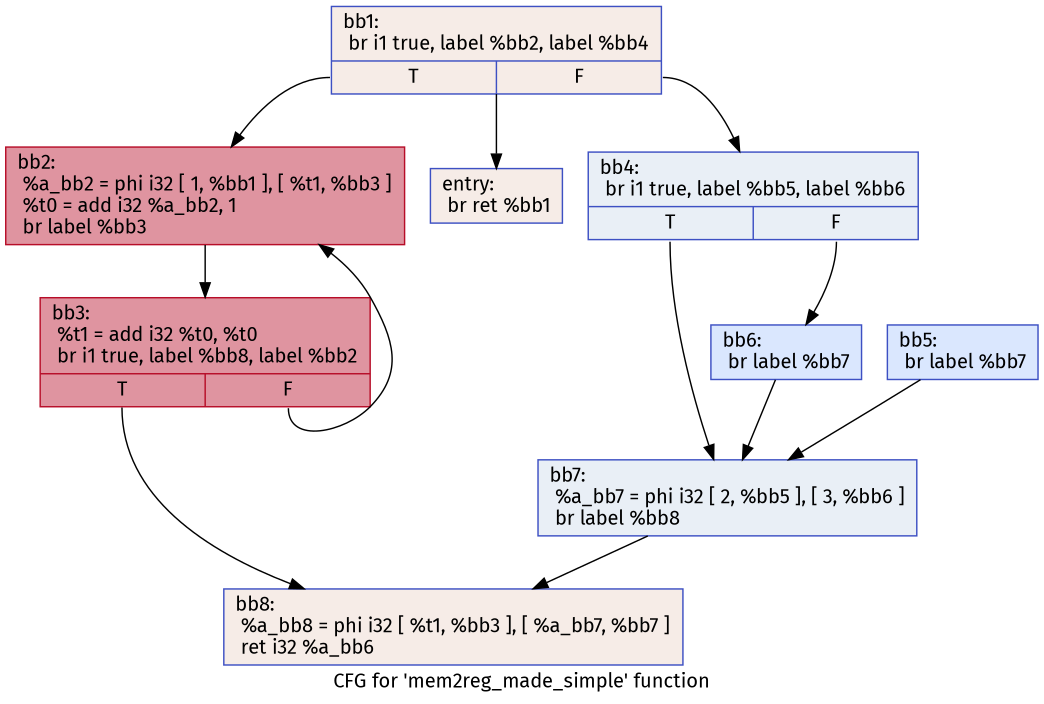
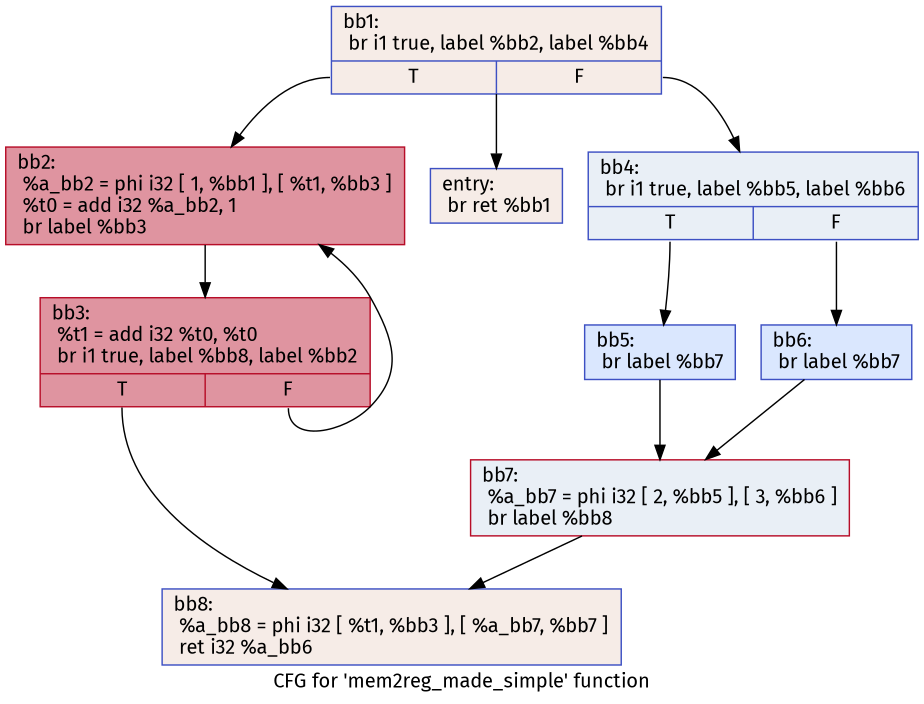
(682, 345) -> (669, 276)
(727, 498) -> (660, 498)
